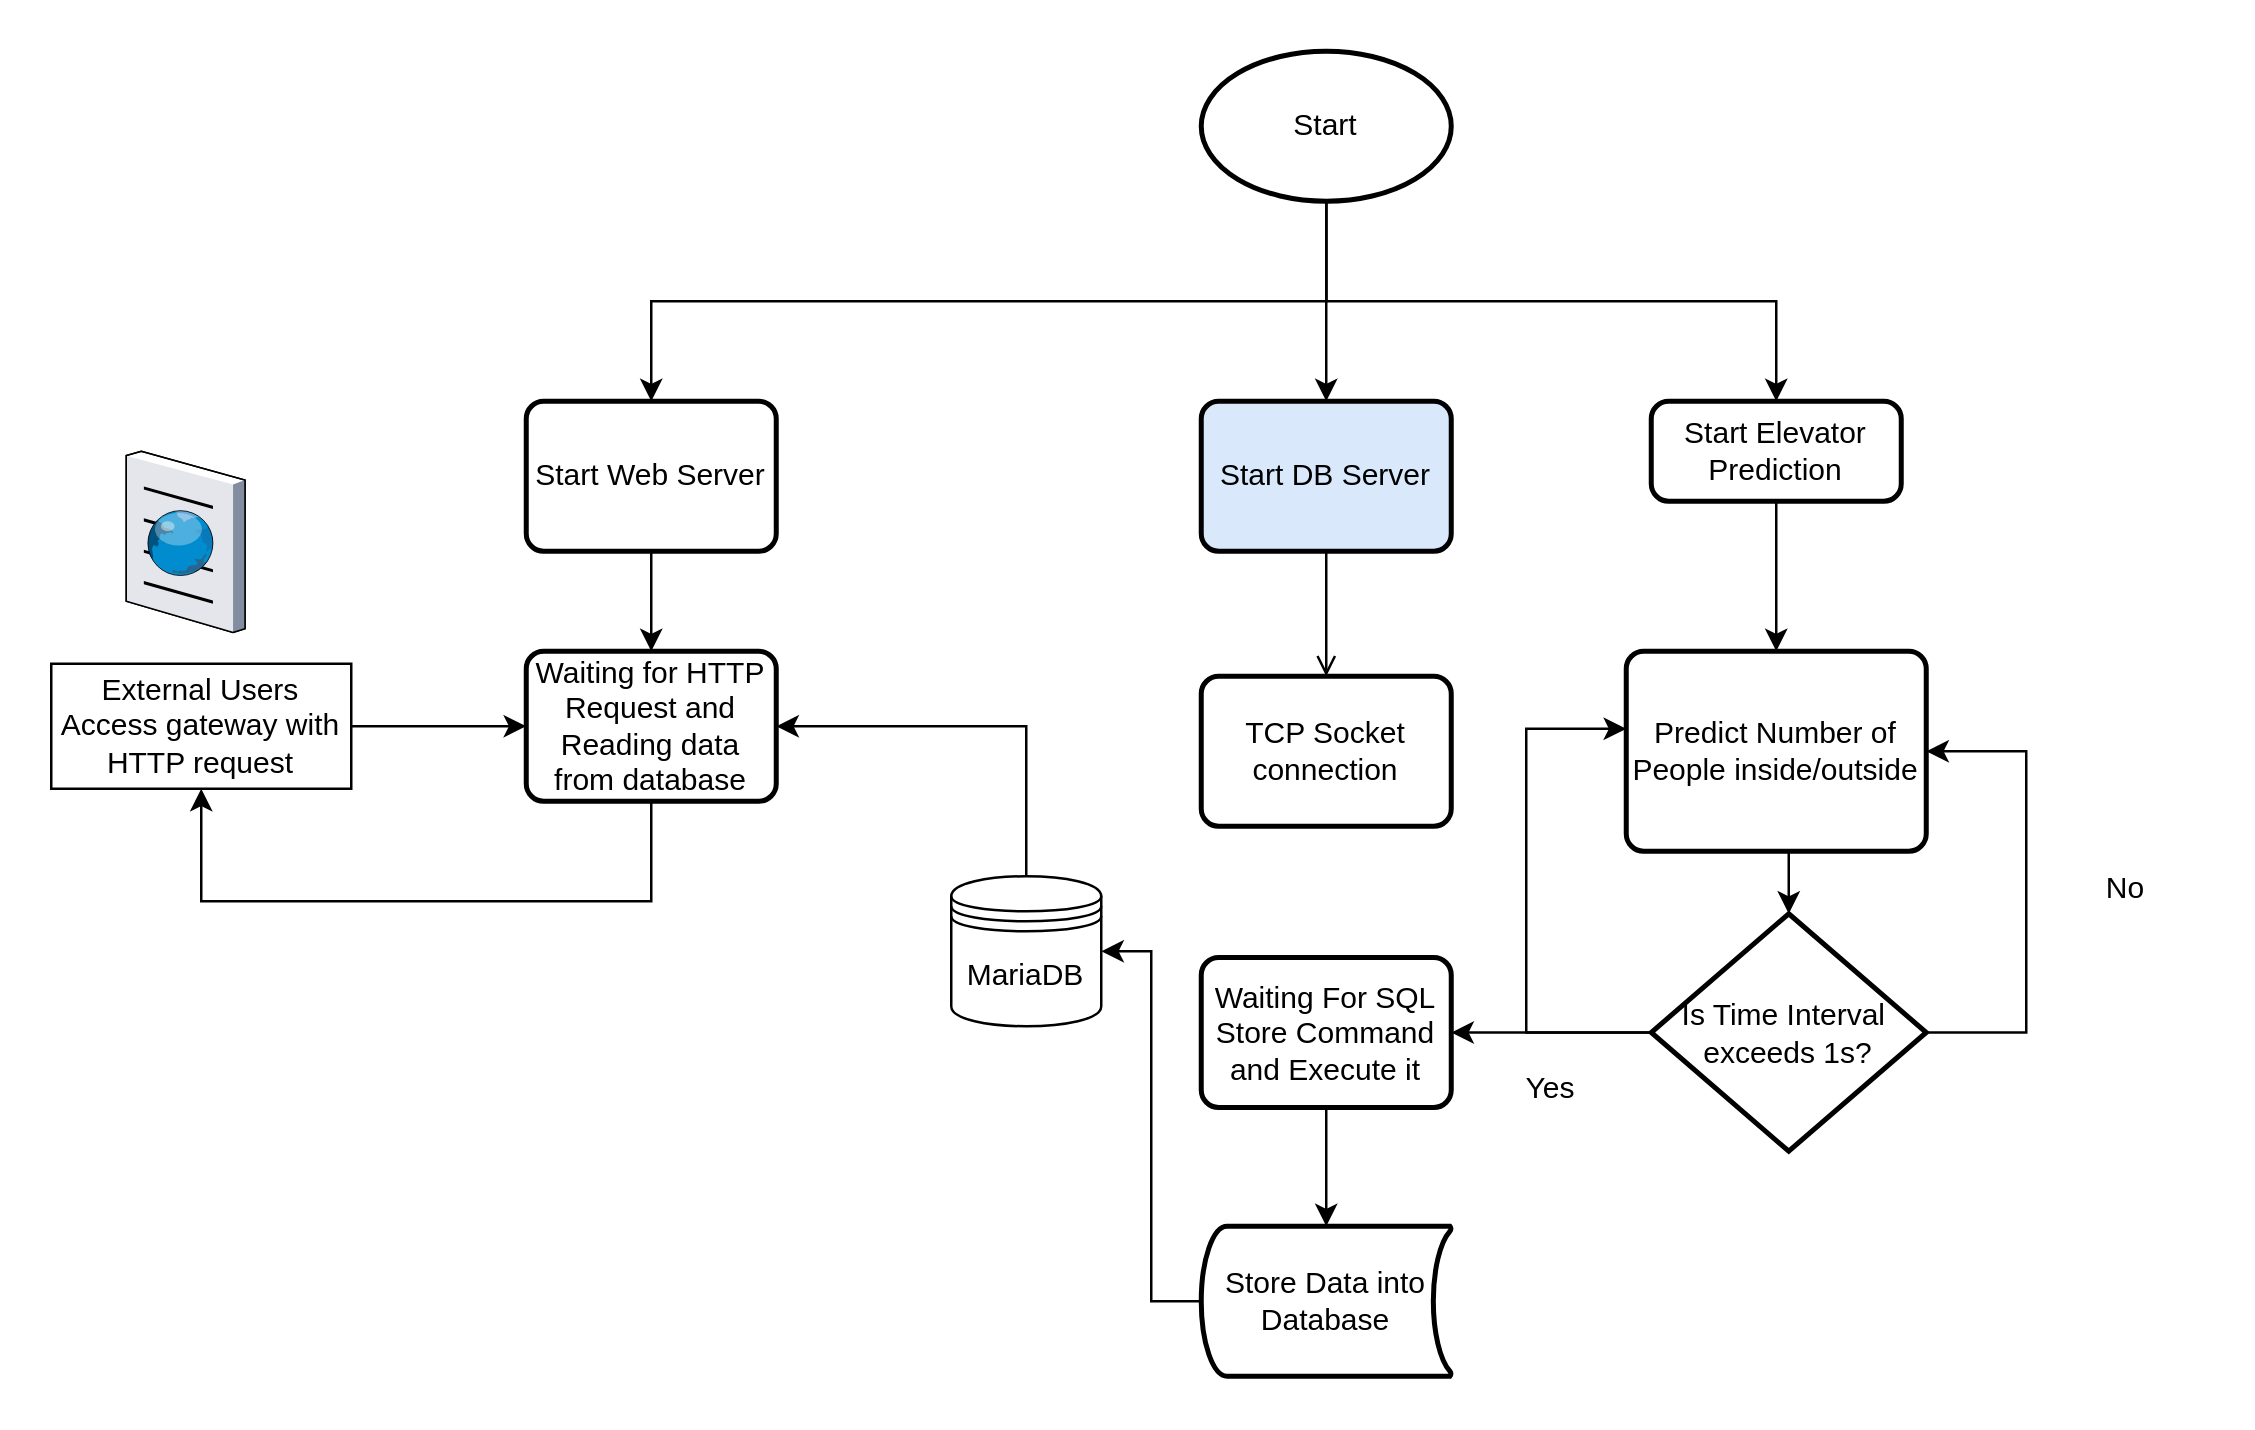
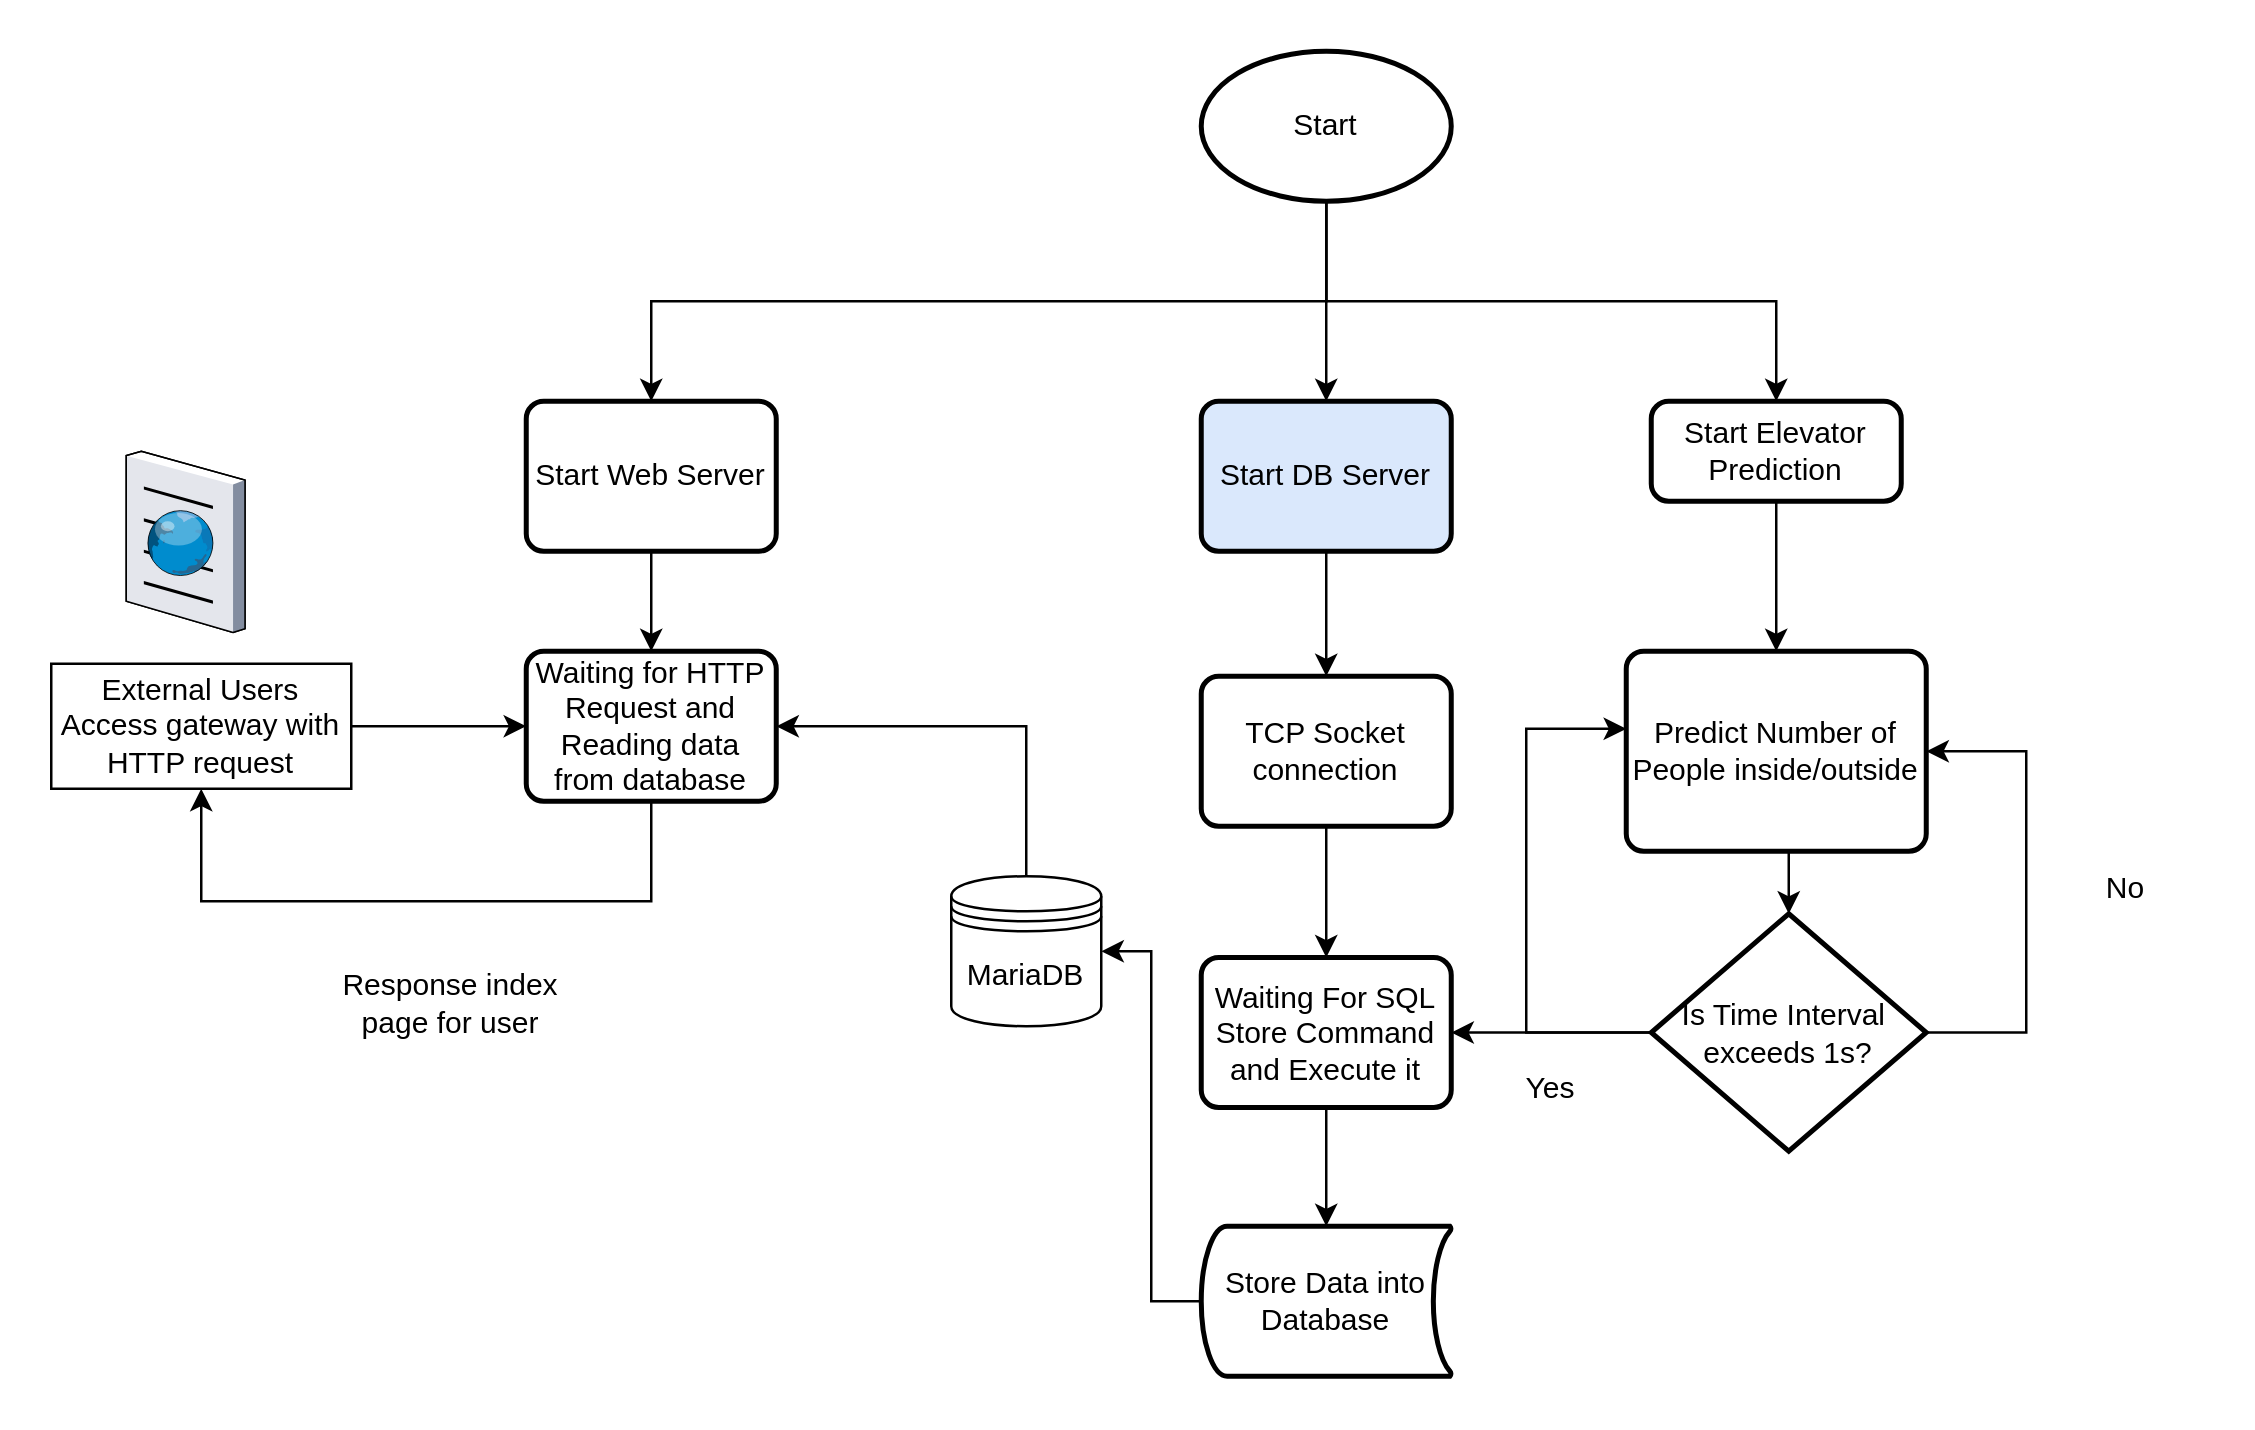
(1326, 662) -> (1326, 658)
none -> (1326, 884)
none -> (451, 1004)
